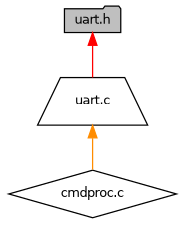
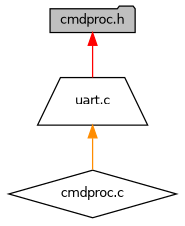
(93, 21) -> (93, 21)
